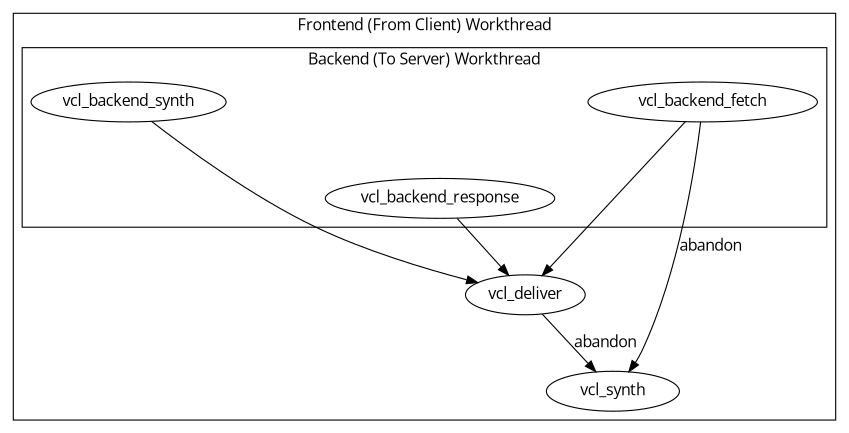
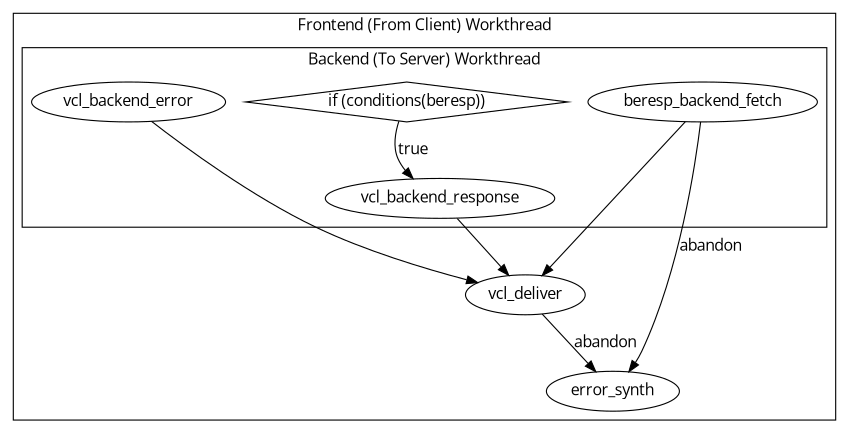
(129, 102) -> (129, 102)
none -> (407, 102)
(703, 102) -> (703, 102)
(613, 391) -> (613, 391)
